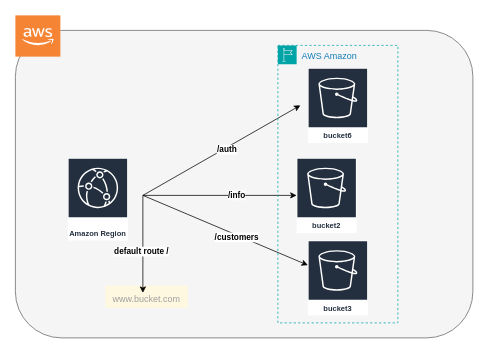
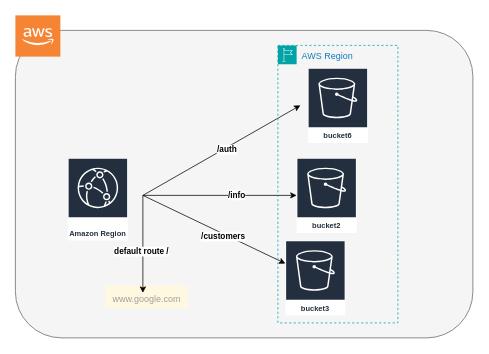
(326, 56) -> (325, 56)
(338, 278) -> (315, 278)
(146, 299) -> (145, 299)
